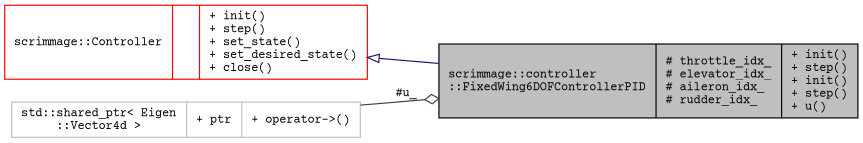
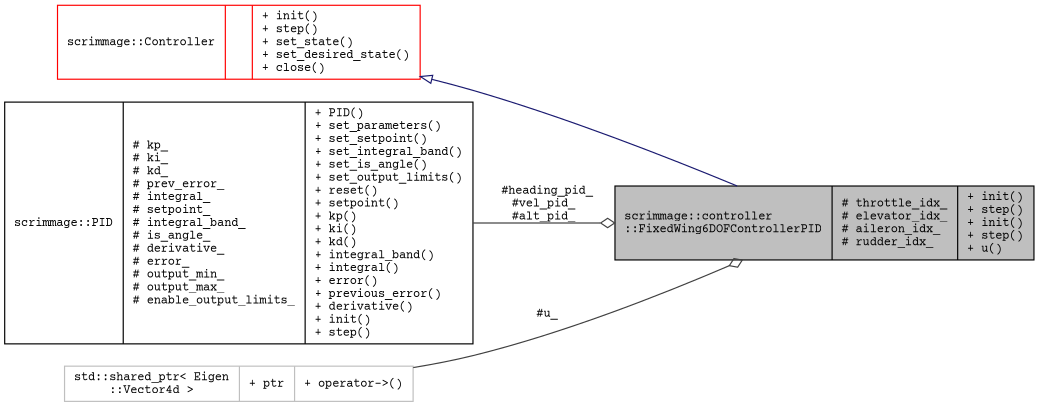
none -> (239, 223)
